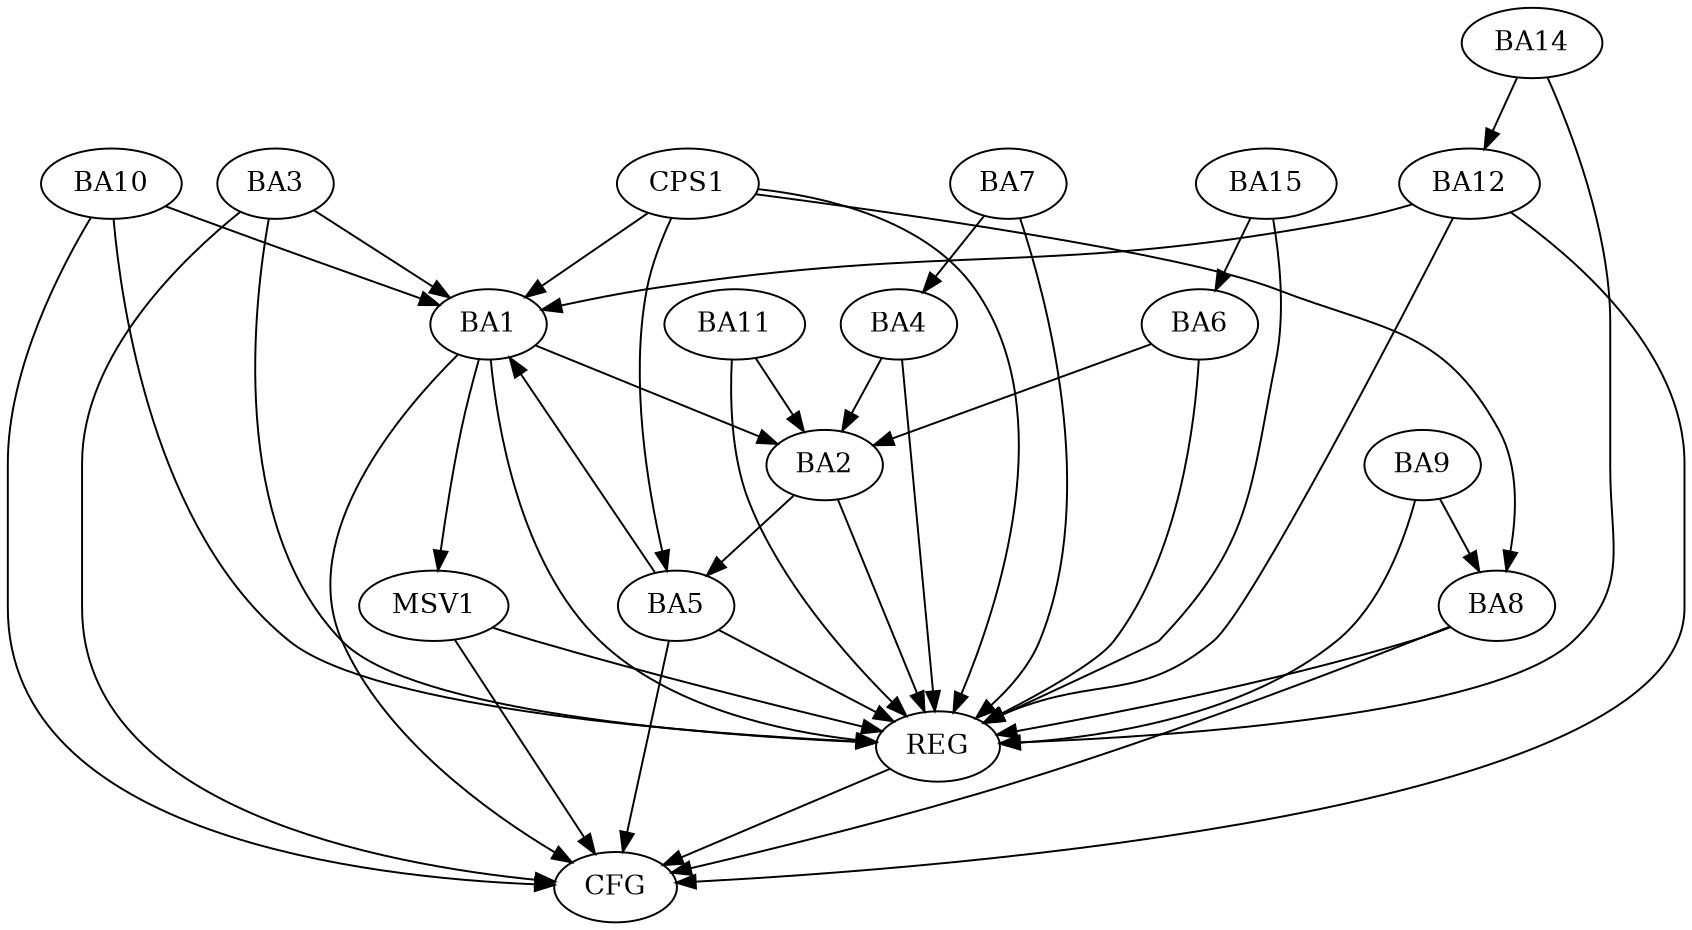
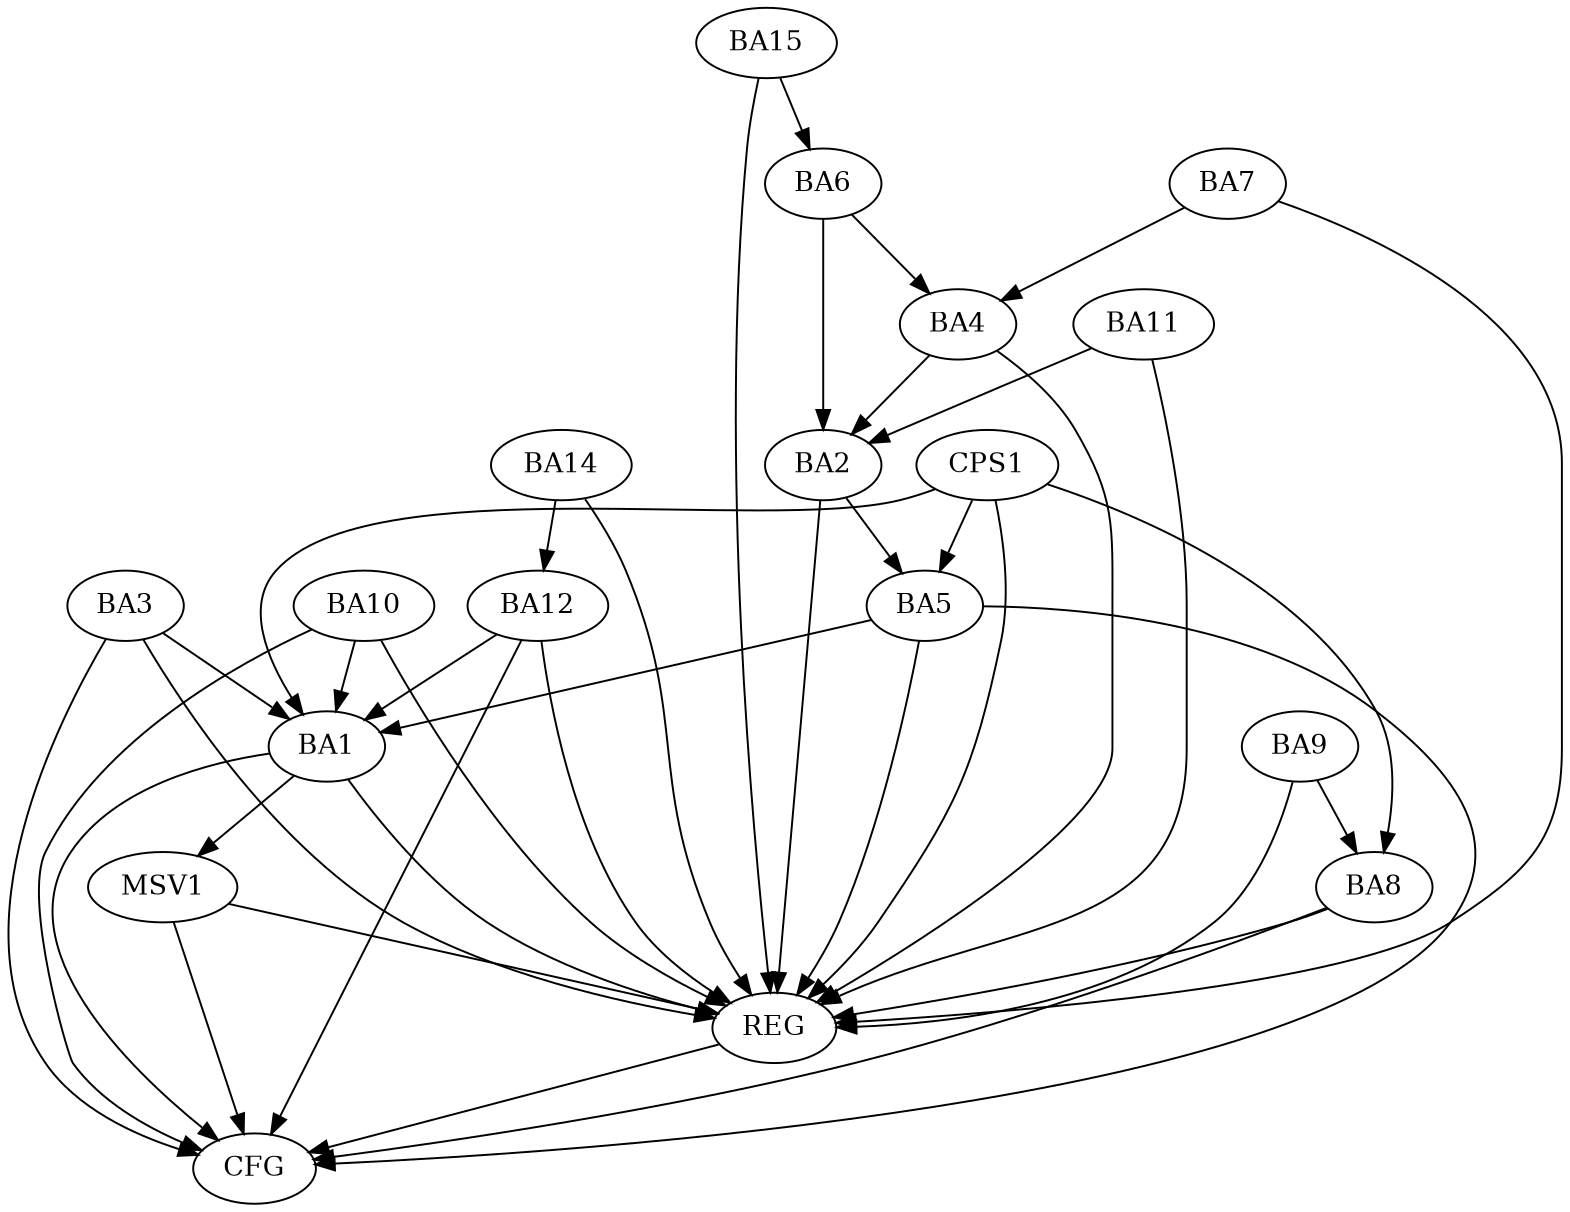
(653, 393) -> none
(1154, 570) -> (884, 247)
